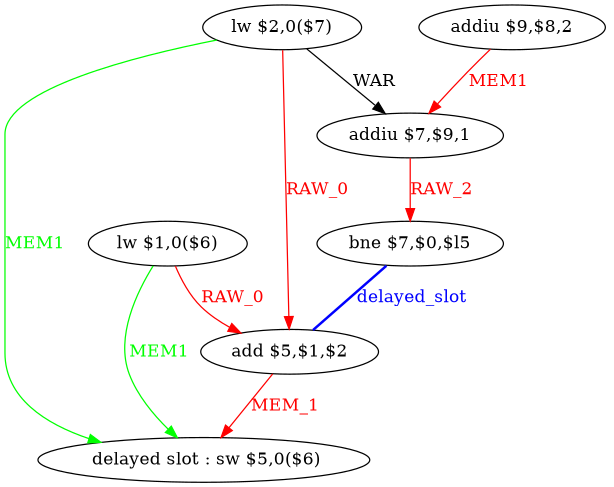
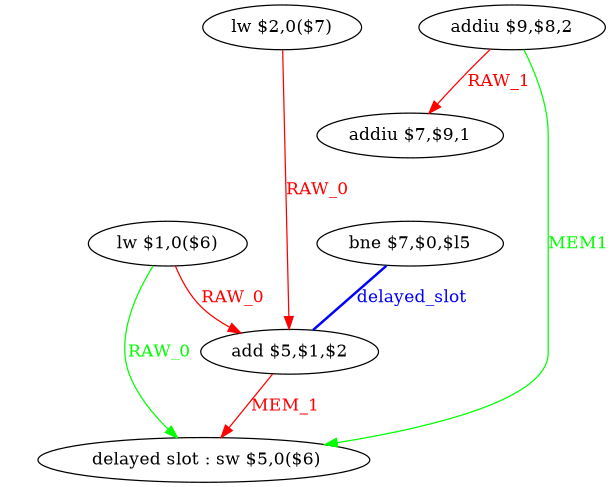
(341, 77) -> none
(499, 81) -> (499, 81)
(410, 183) -> none
(5, 188) -> (548, 319)
(160, 352) -> (160, 352)
